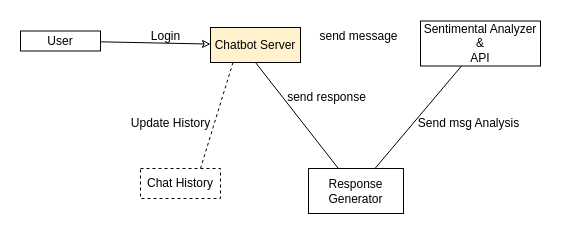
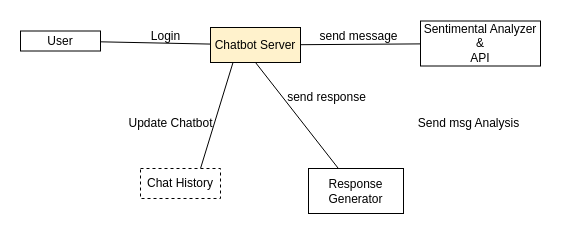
(202, 44) -> (204, 44)
none -> (361, 44)
(217, 116) -> (217, 116)
(418, 117) -> none
(171, 124) -> (171, 124)
